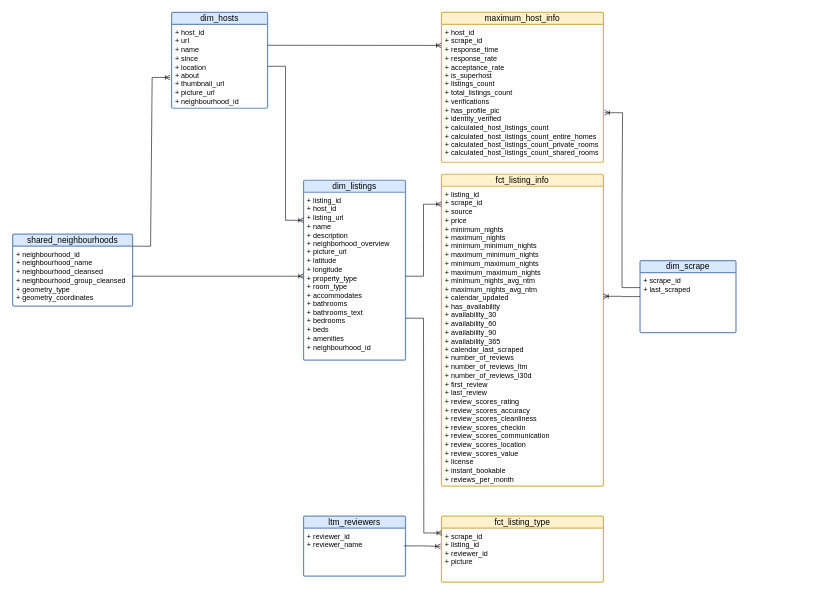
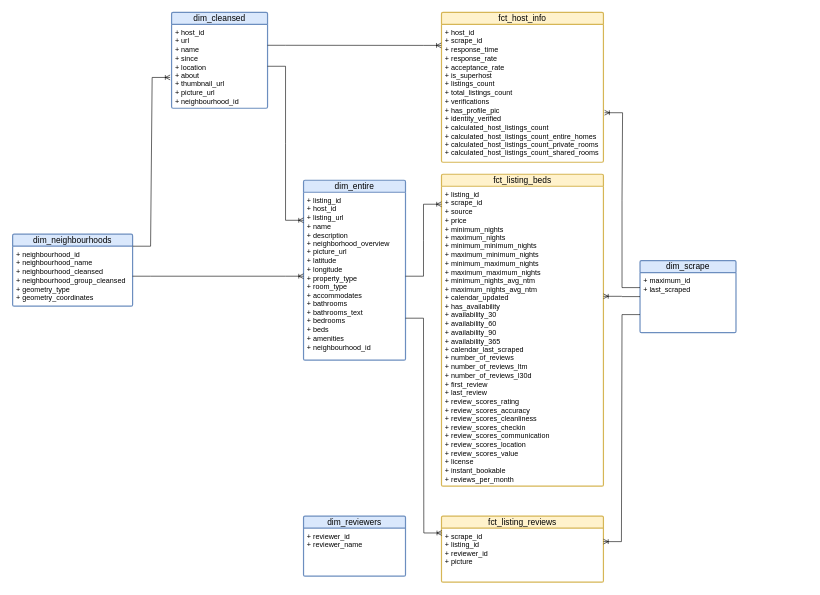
(219, 18) -> (219, 18)
(522, 18) -> (522, 18)
(522, 180) -> (522, 180)
(354, 186) -> (354, 186)
(72, 240) -> (72, 240)
(670, 286) -> (670, 286)
none -> (621, 480)
(354, 522) -> (354, 522)
(522, 522) -> (522, 522)
(435, 546) -> none
